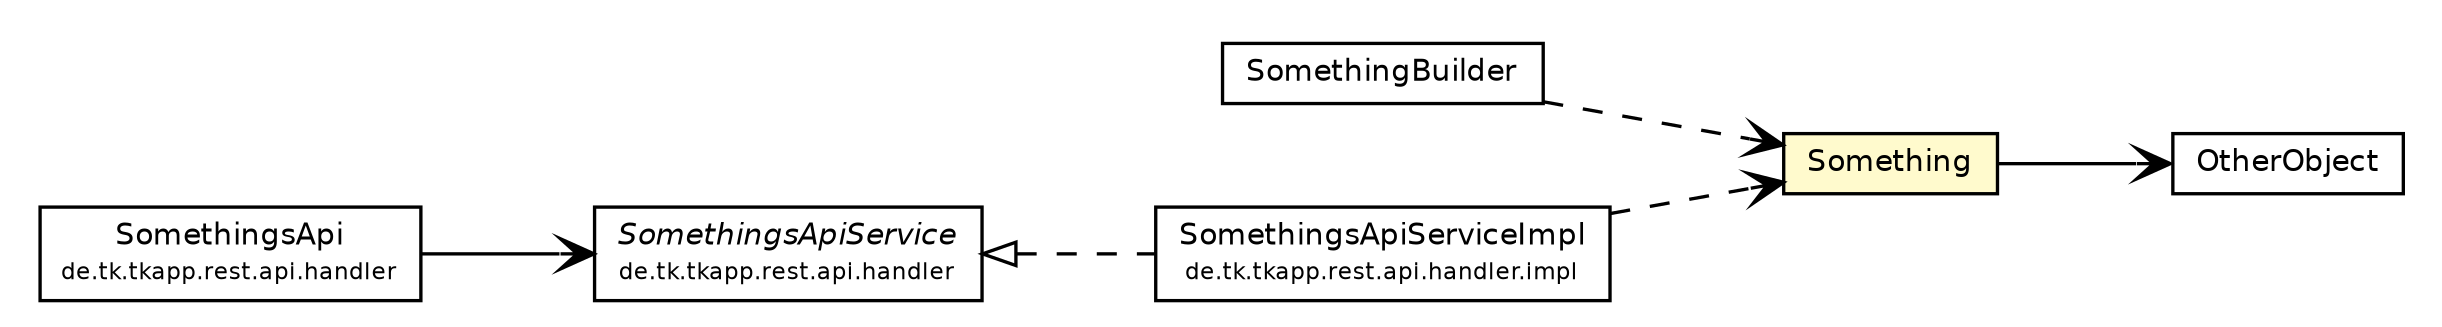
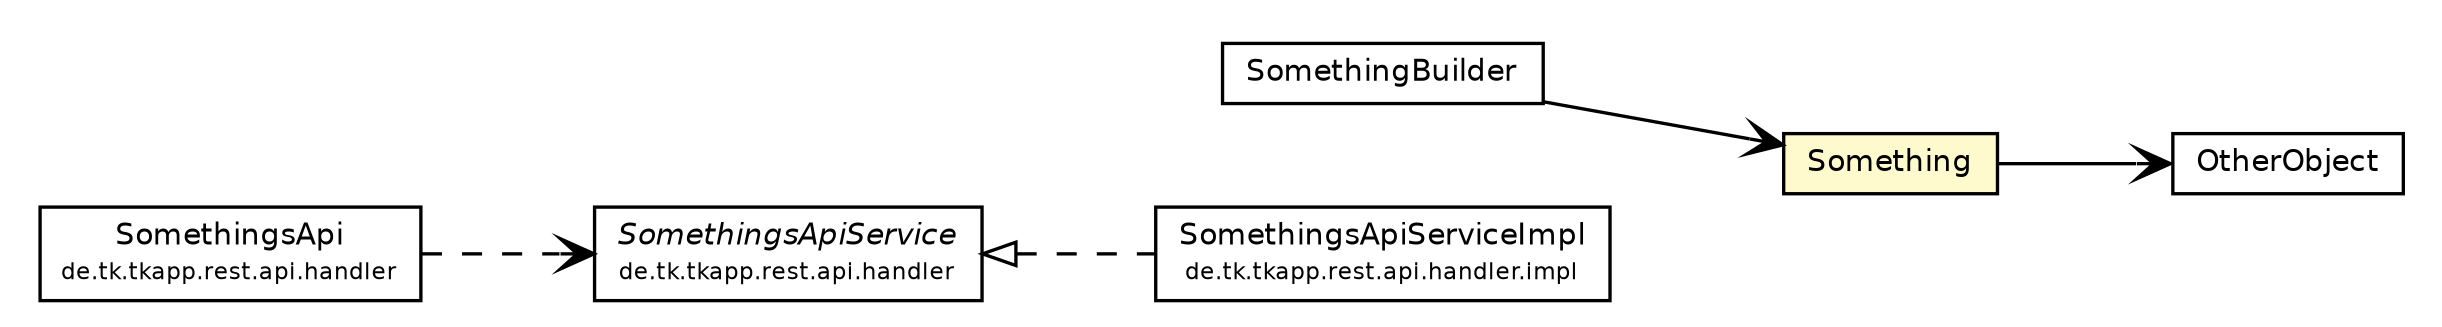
(1647, 120) -> (1647, 120)
(1680, 201) -> none
(491, 254) -> (491, 254)
